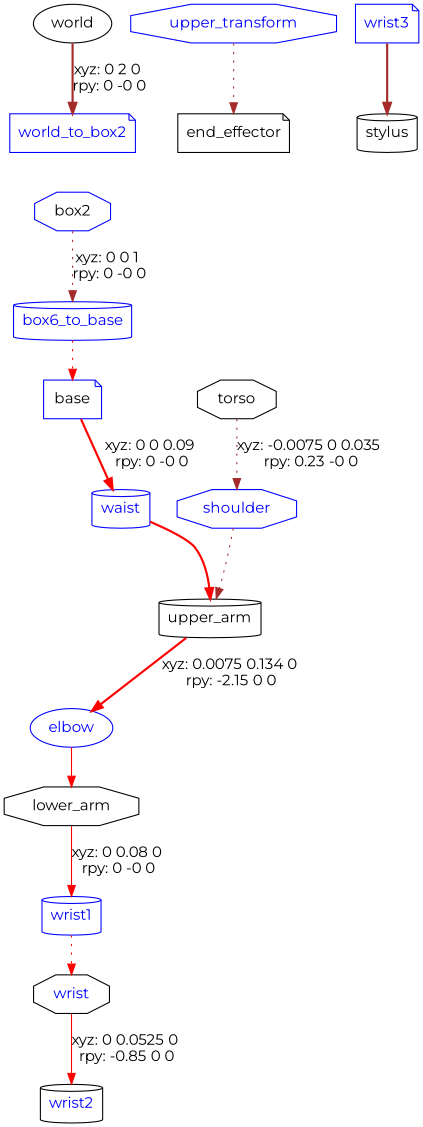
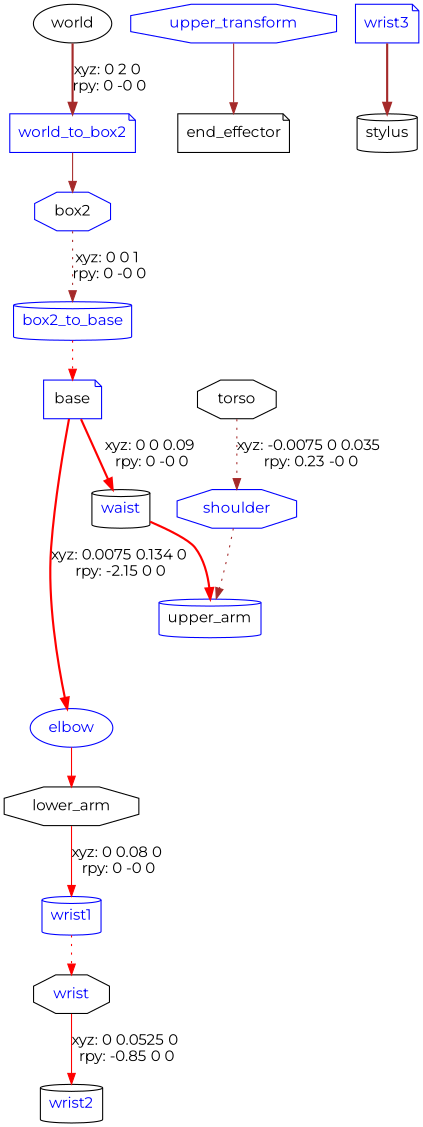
(234, 73) -> (234, 73)
none -> (73, 167)
(73, 321) -> (73, 321)
(121, 509) -> (121, 509)
(210, 618) -> (210, 618)
(143, 671) -> (51, 558)
